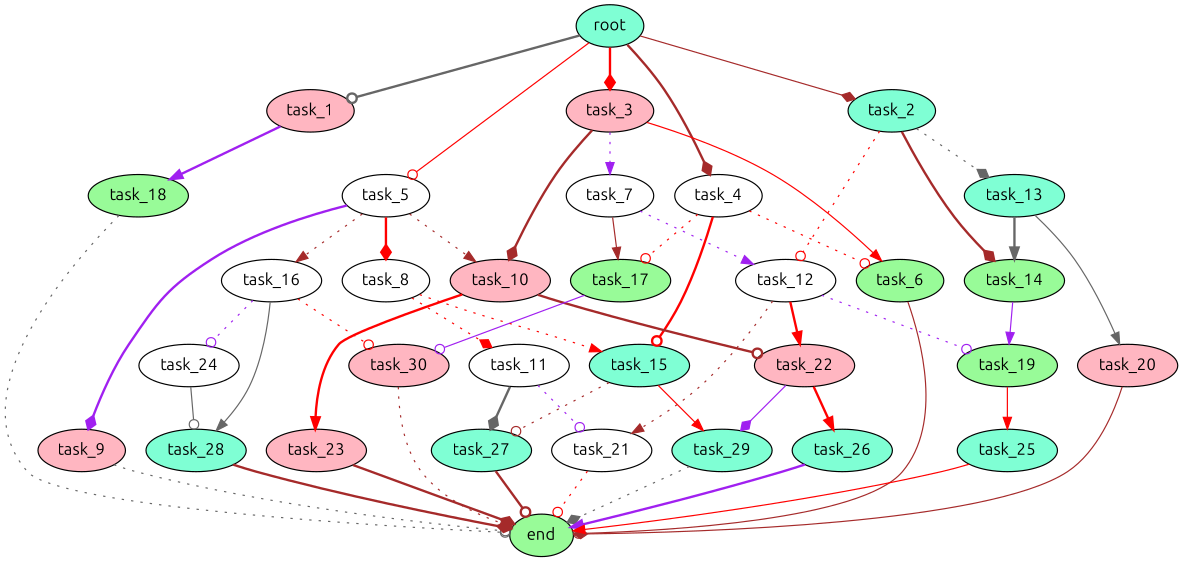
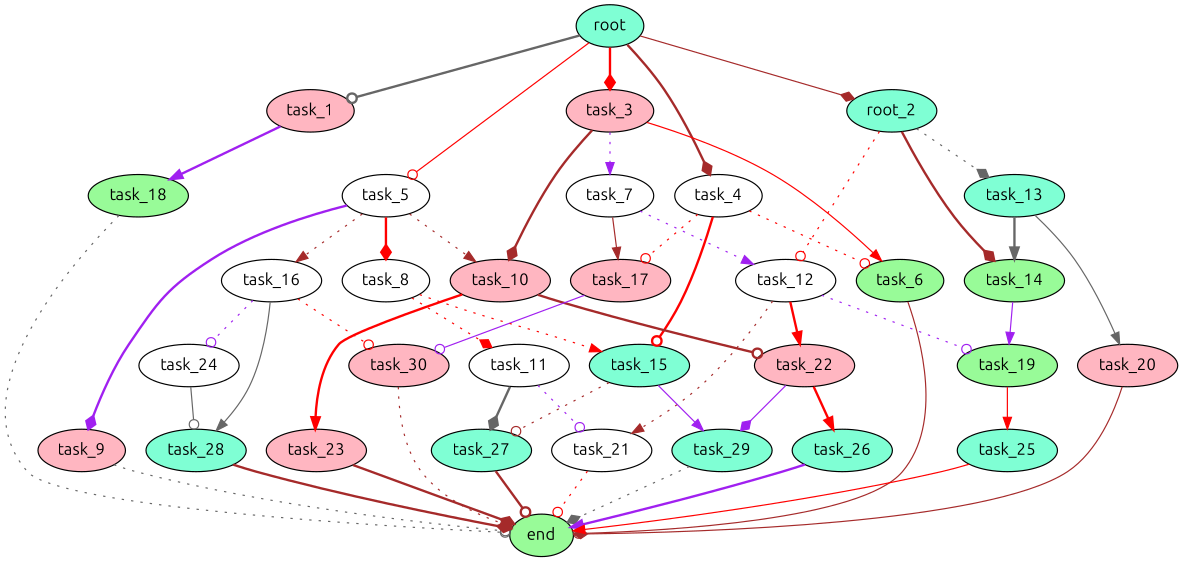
(892, 111) -> (892, 111)
(621, 281) -> (621, 281)
(672, 399) -> (672, 399)
